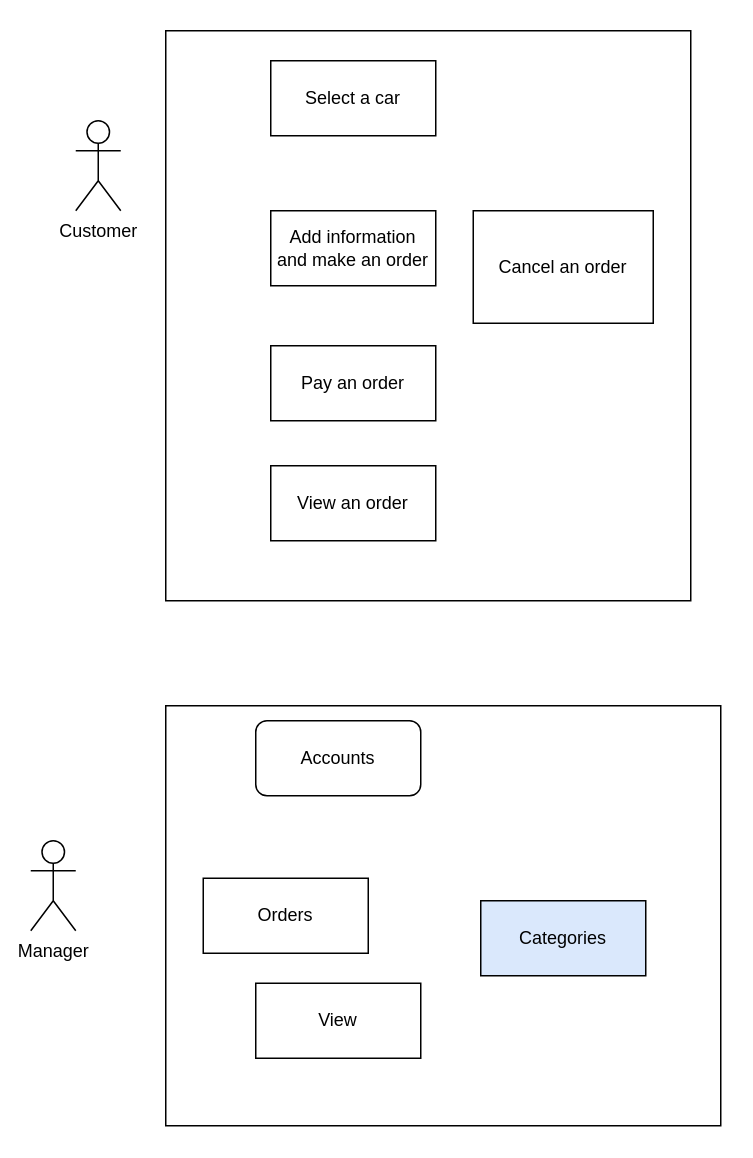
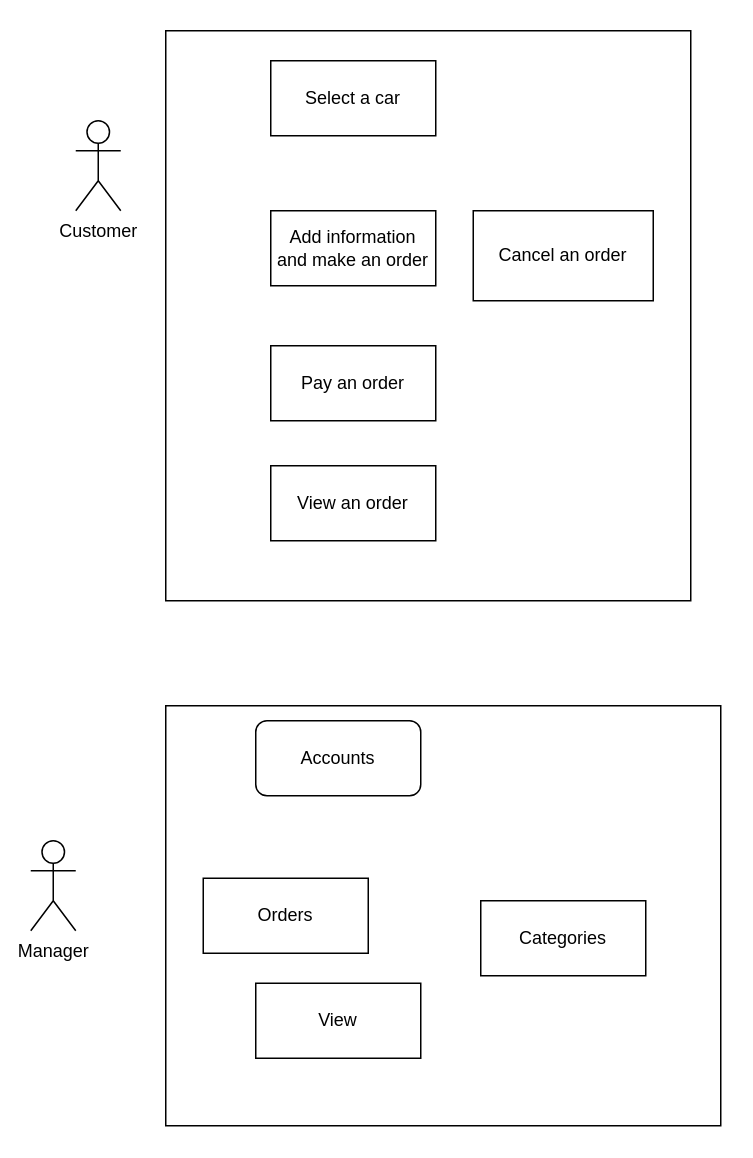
(563, 267) -> (563, 256)
(563, 938) -> (563, 938)
